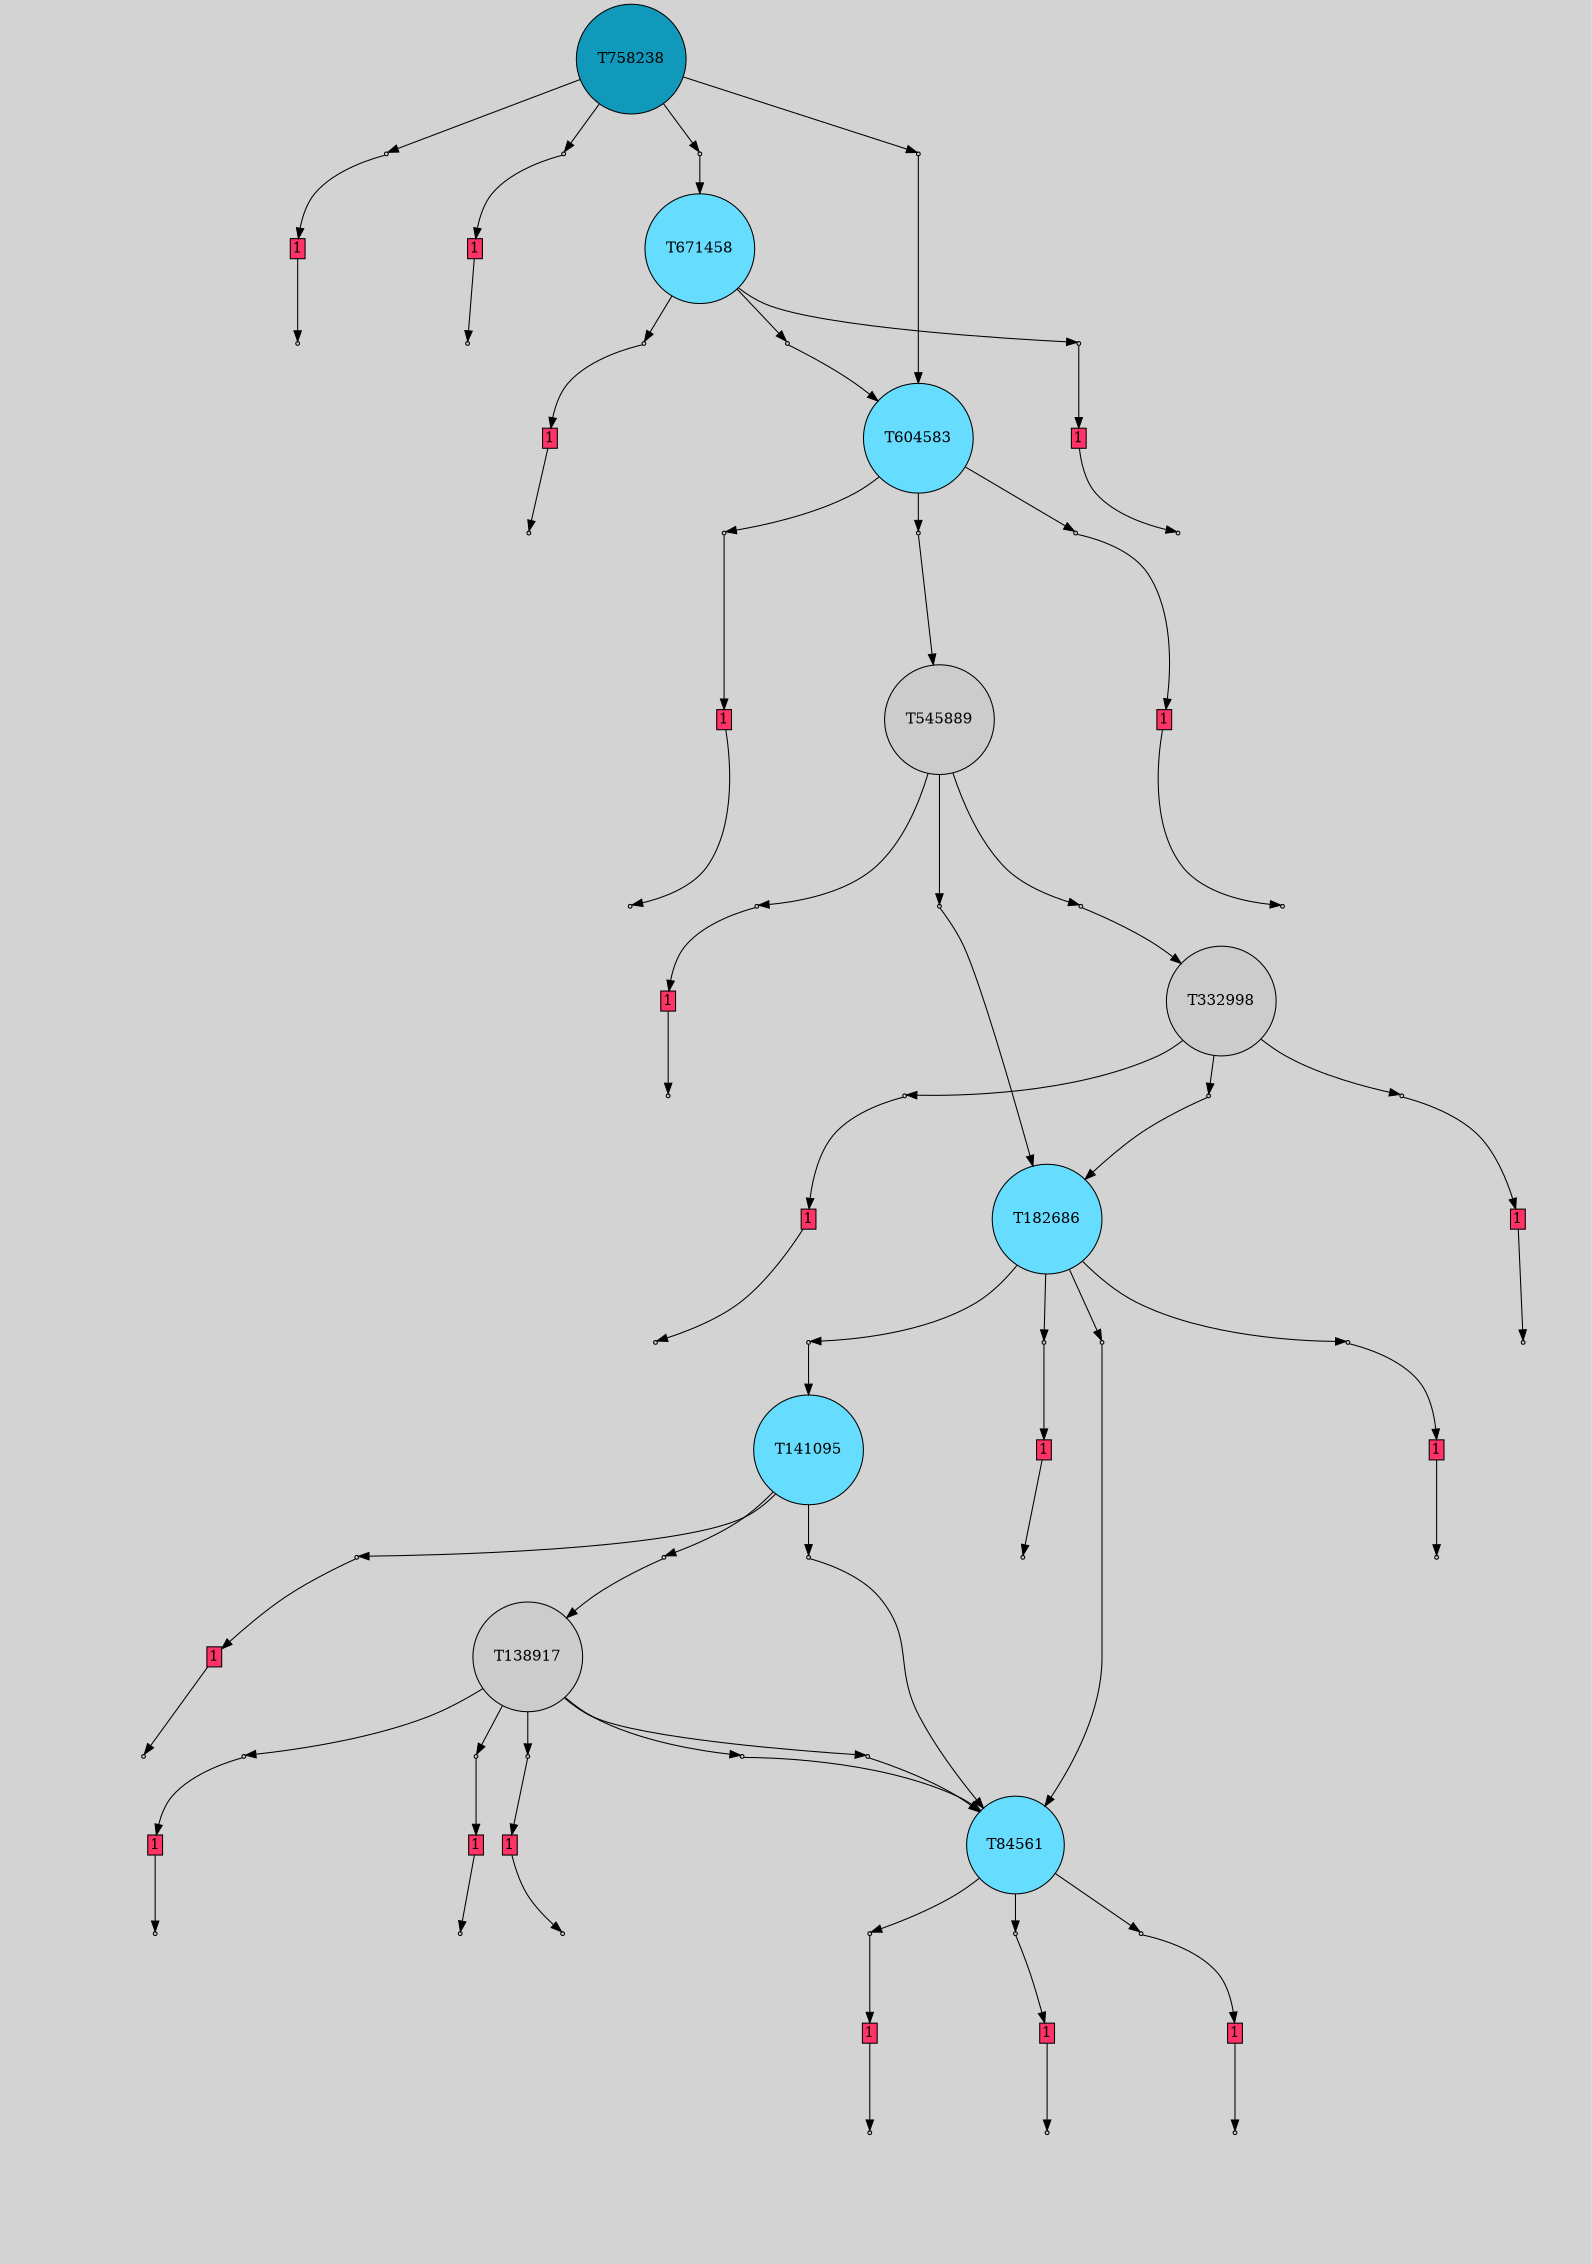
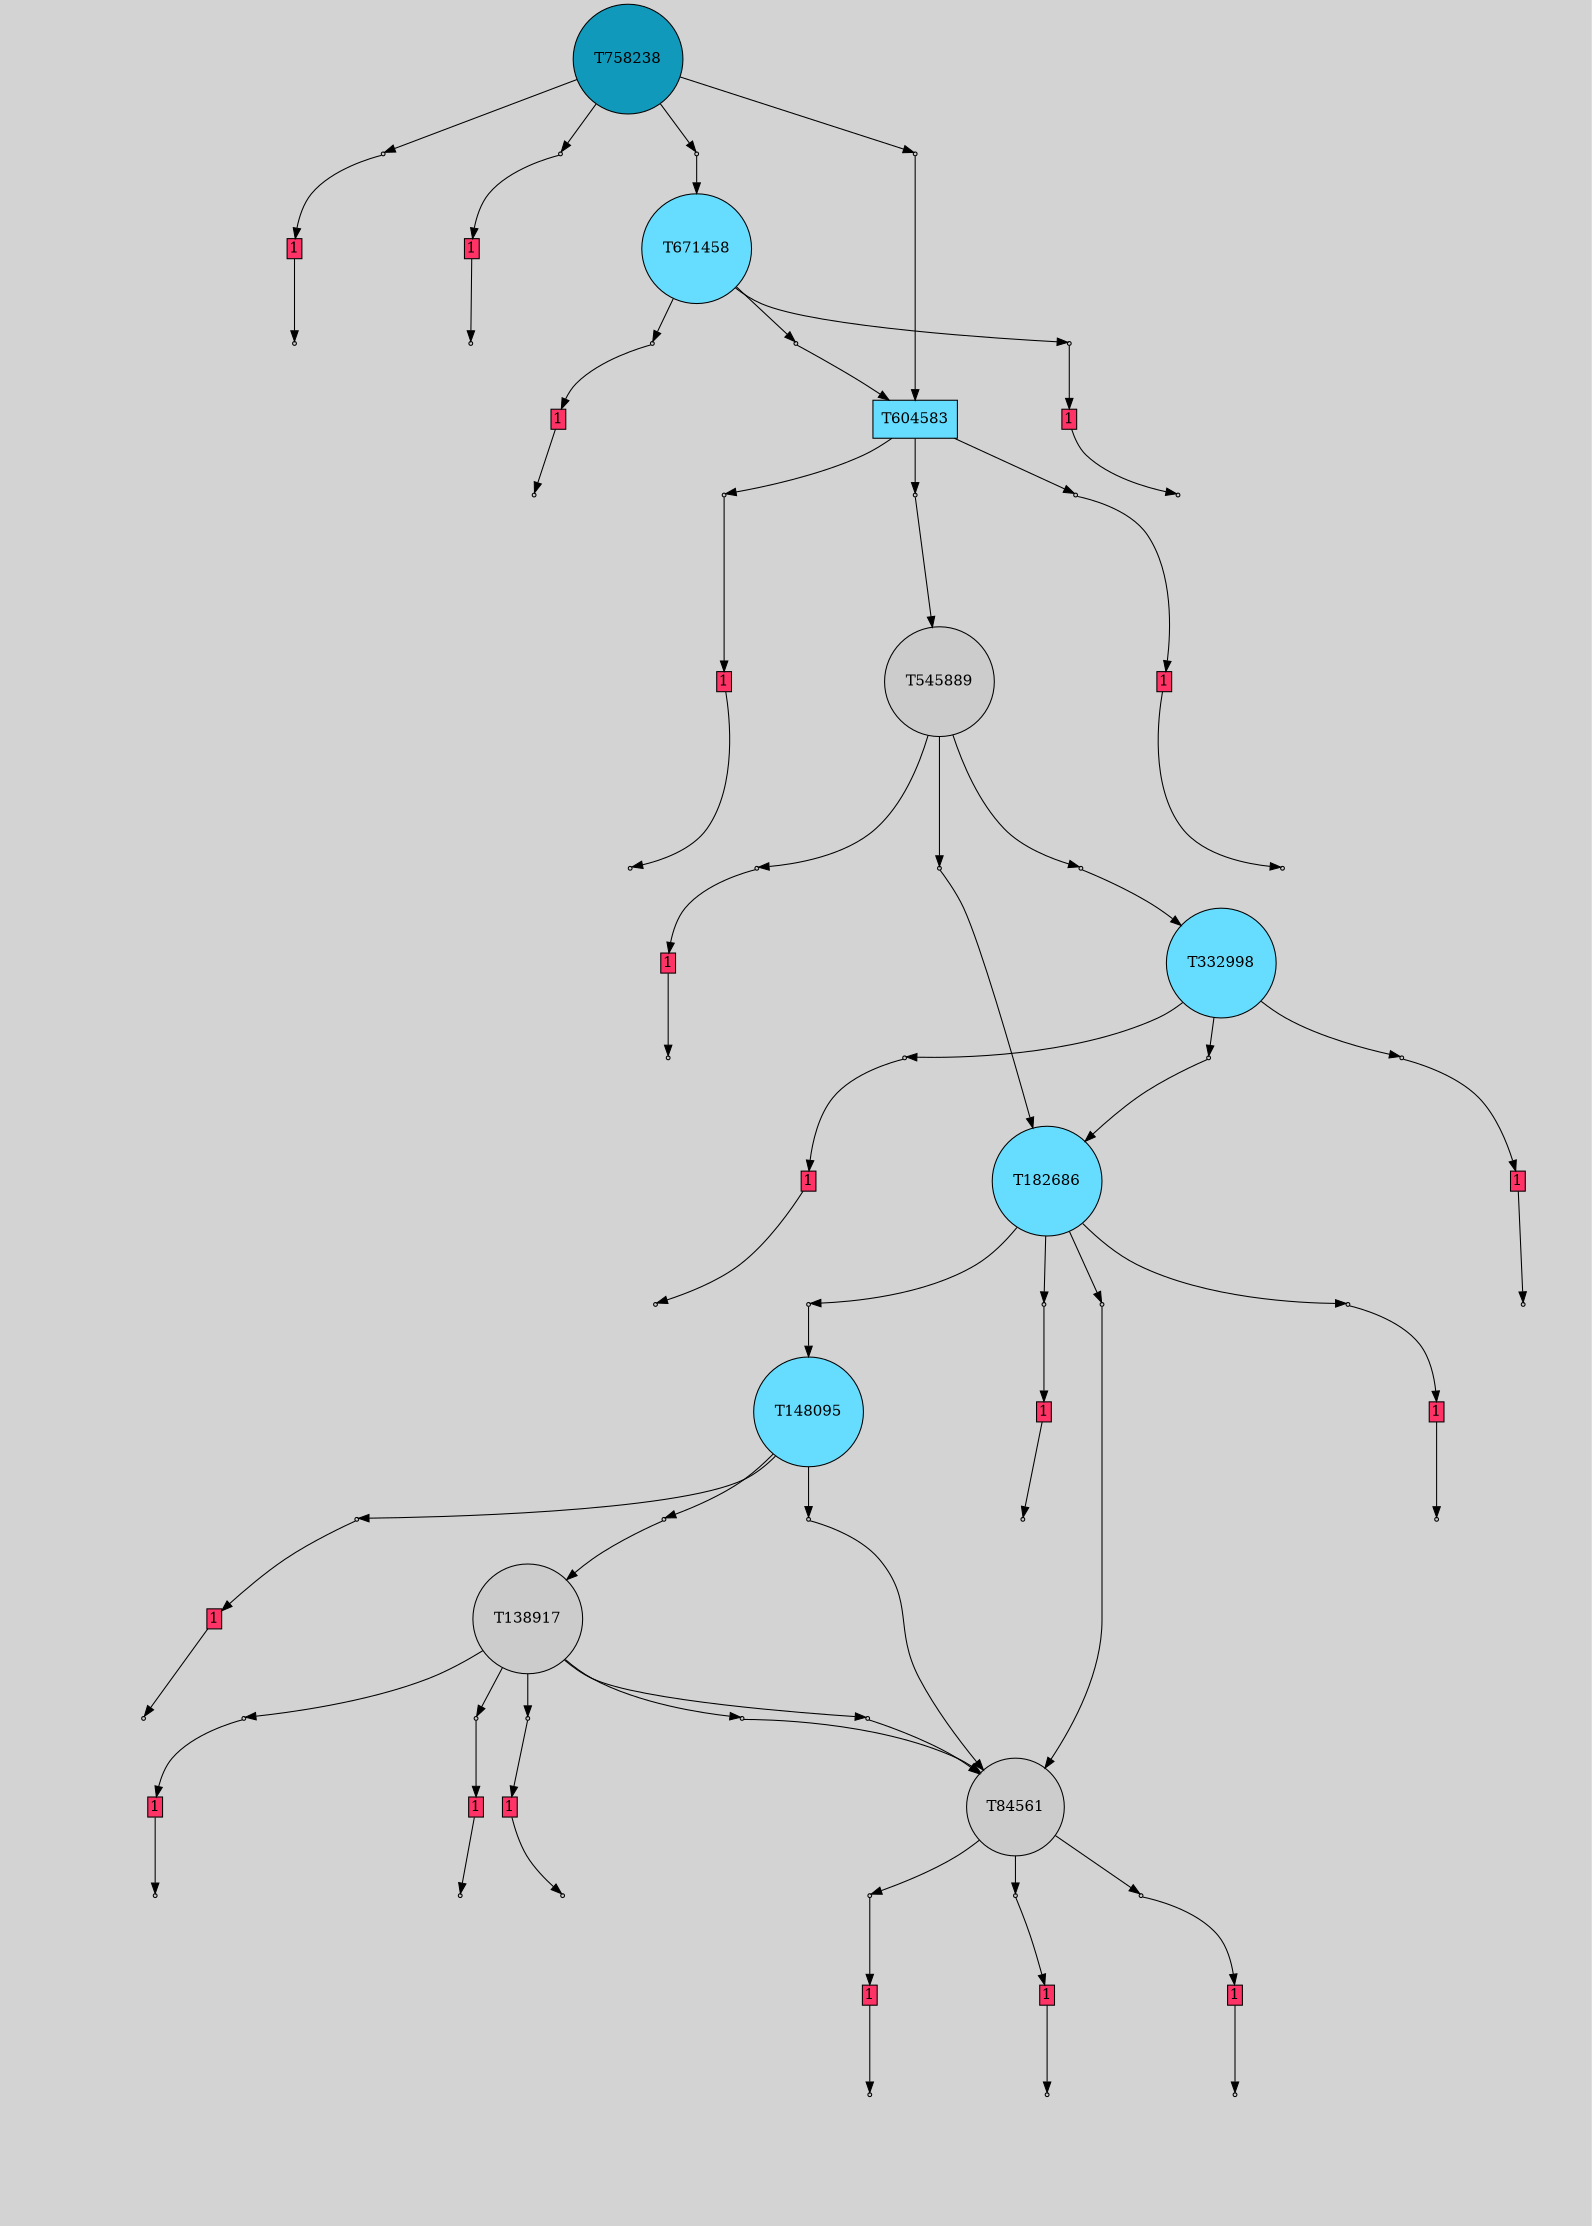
(918, 438) -> (915, 419)
(1221, 1001) -> (1221, 963)
(809, 1450) -> (809, 1412)
(1015, 1845) -> (1015, 1807)
